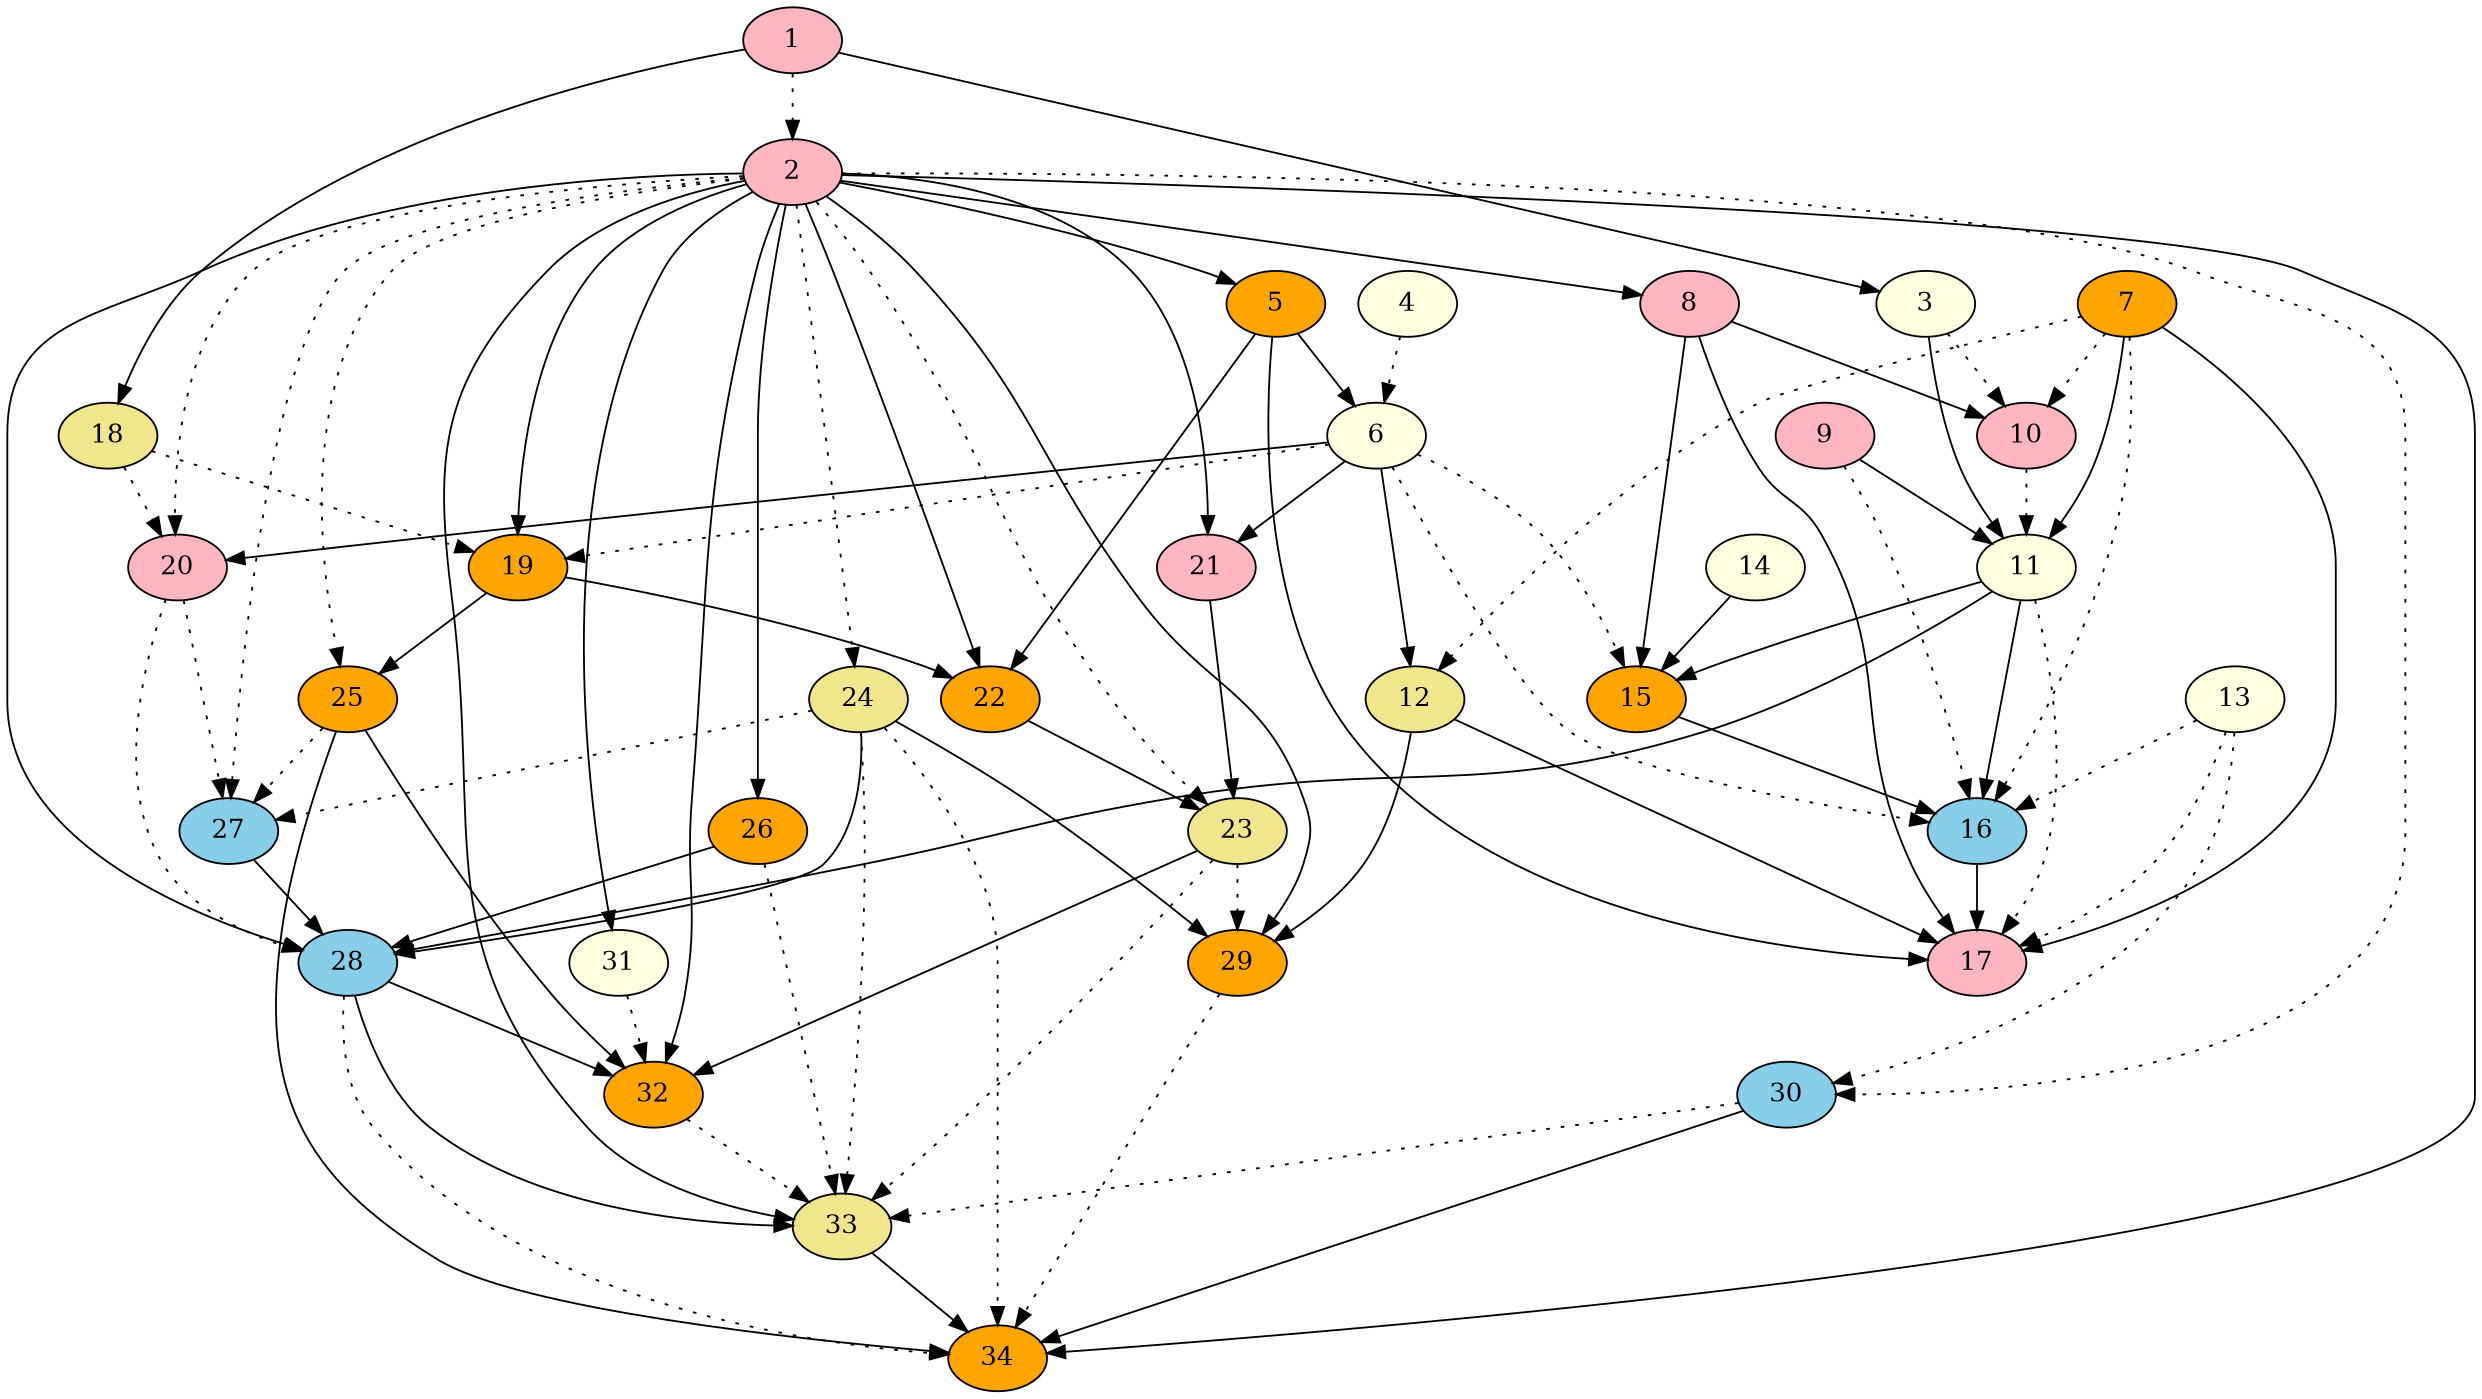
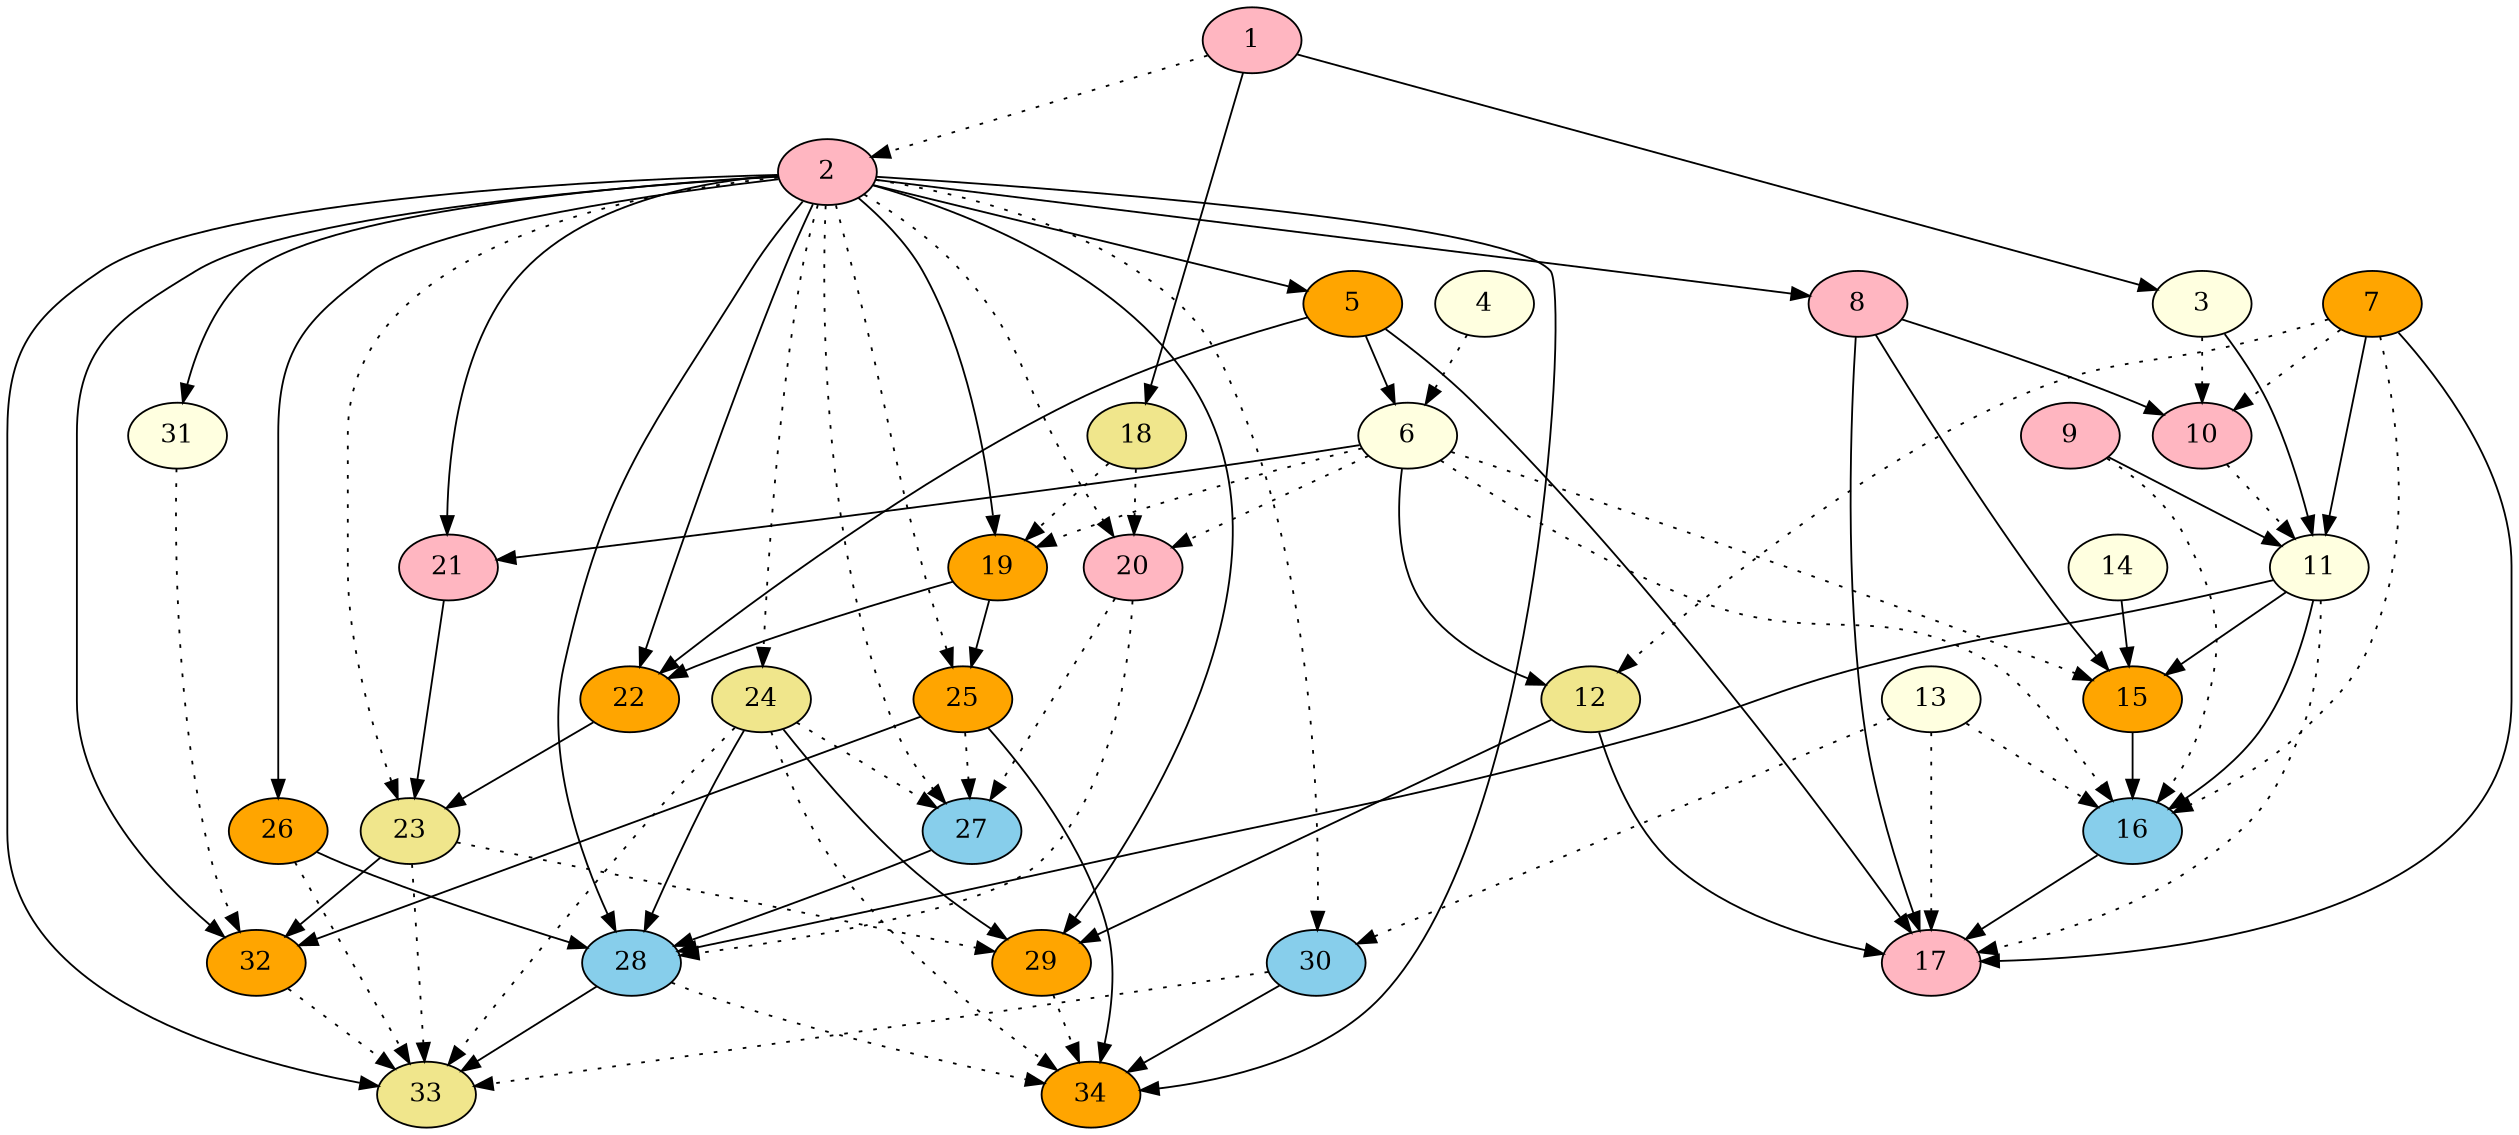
(786, 499) -> (1283, 496)
(492, 1025) -> none
(913, 1286) -> none
